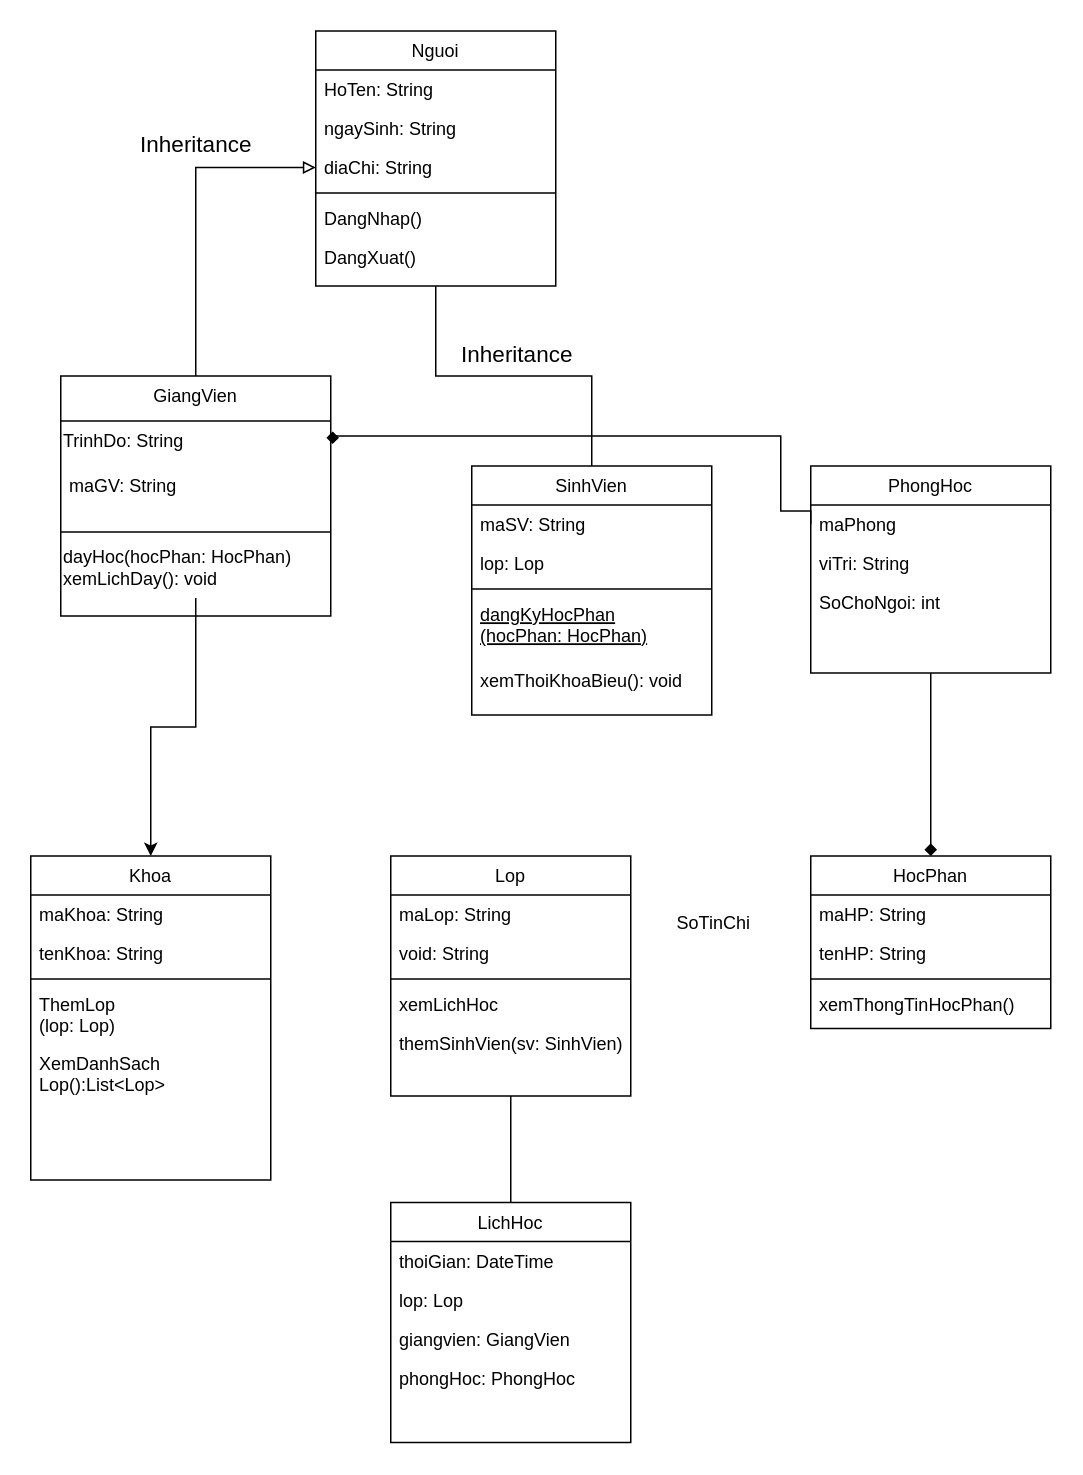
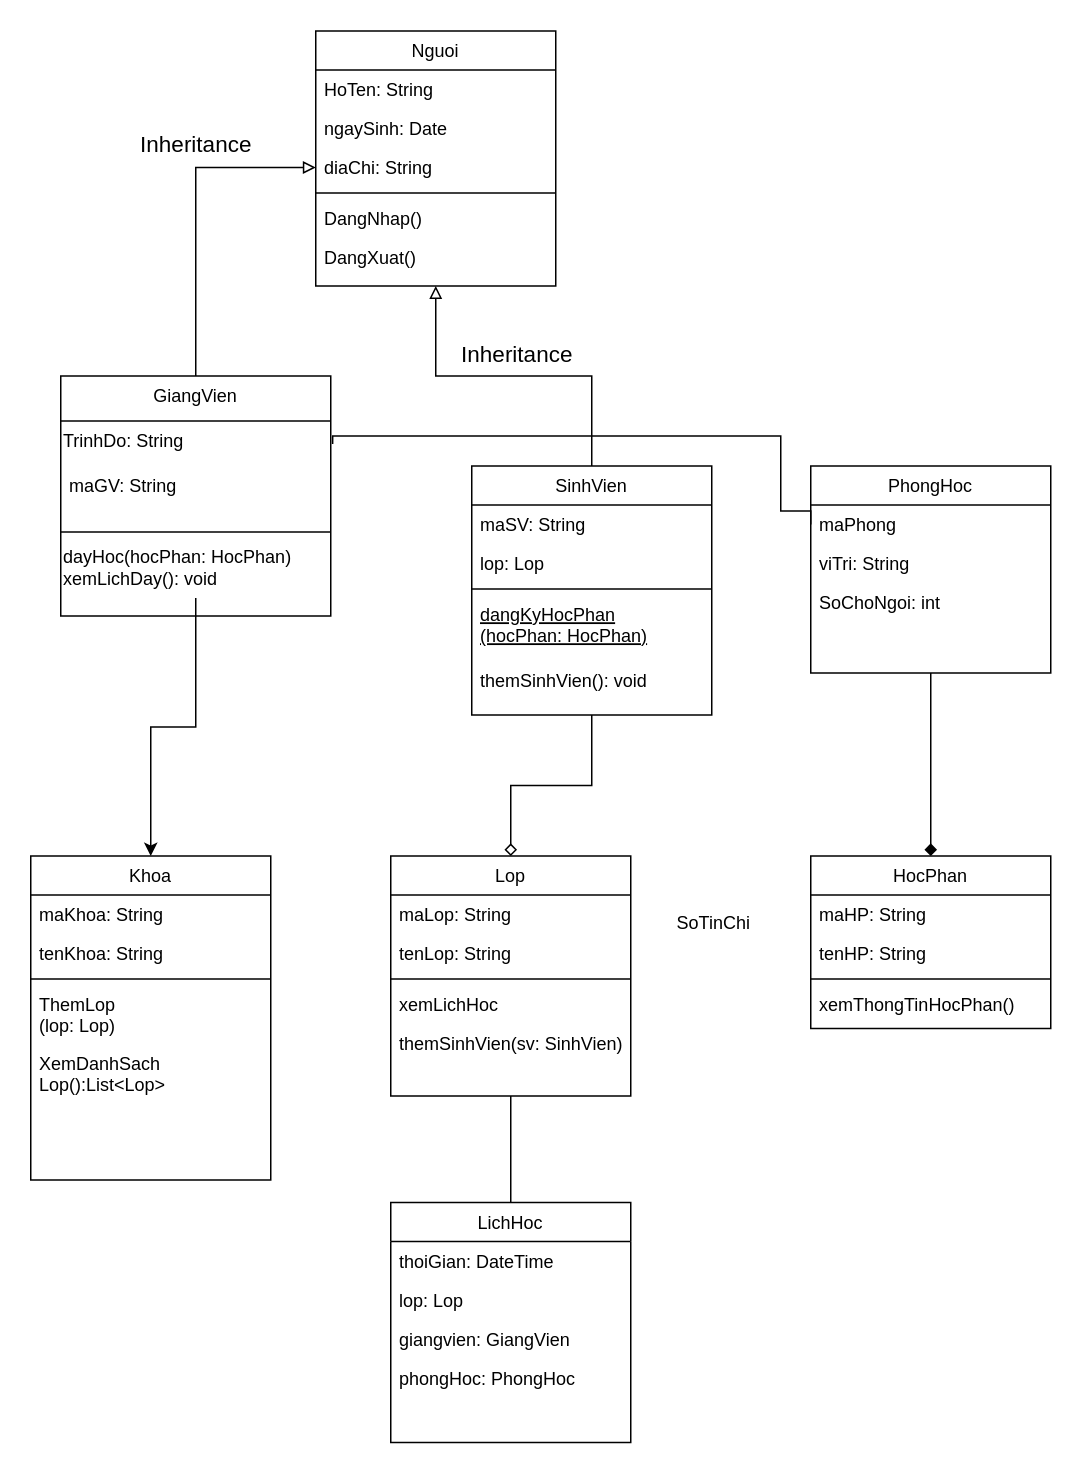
(395, 129) -> (388, 129)
(436, 294) -> (436, 299)
(335, 436) -> (333, 436)
(584, 681) -> (569, 681)
none -> (557, 785)
(450, 954) -> (463, 954)
